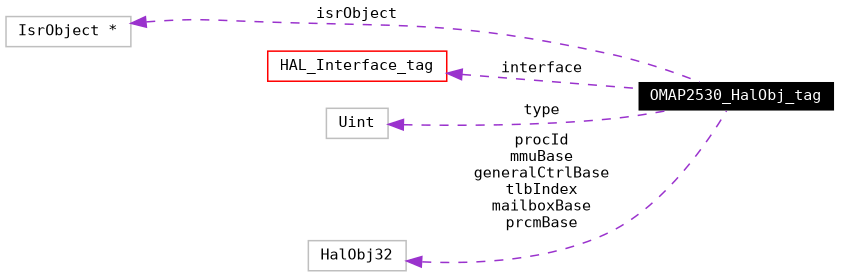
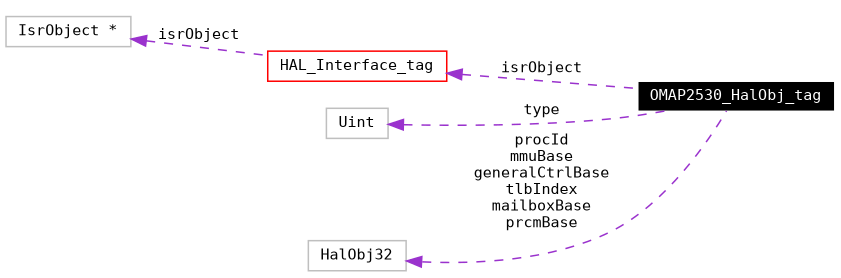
(426, 27) -> (207, 48)
(542, 68) -> (542, 68)
